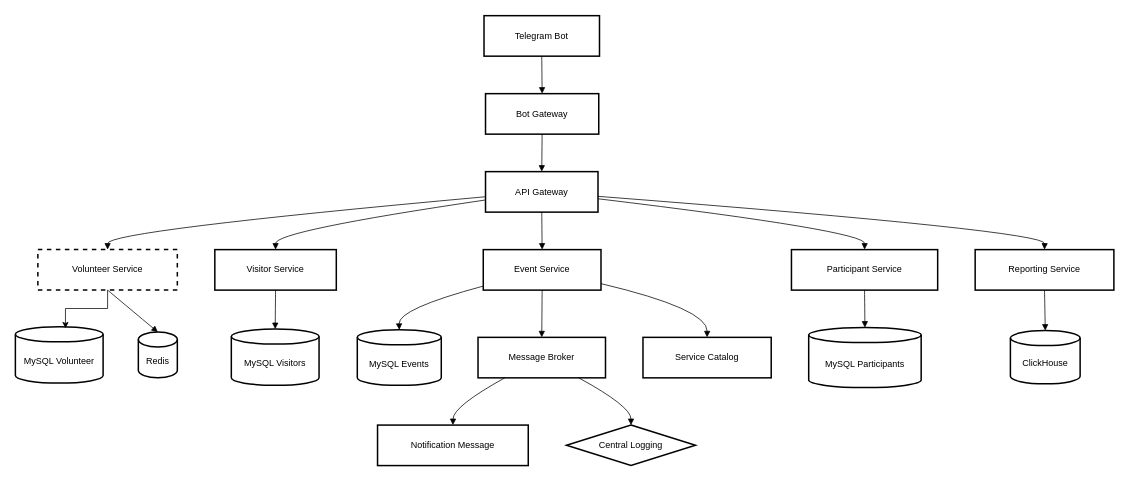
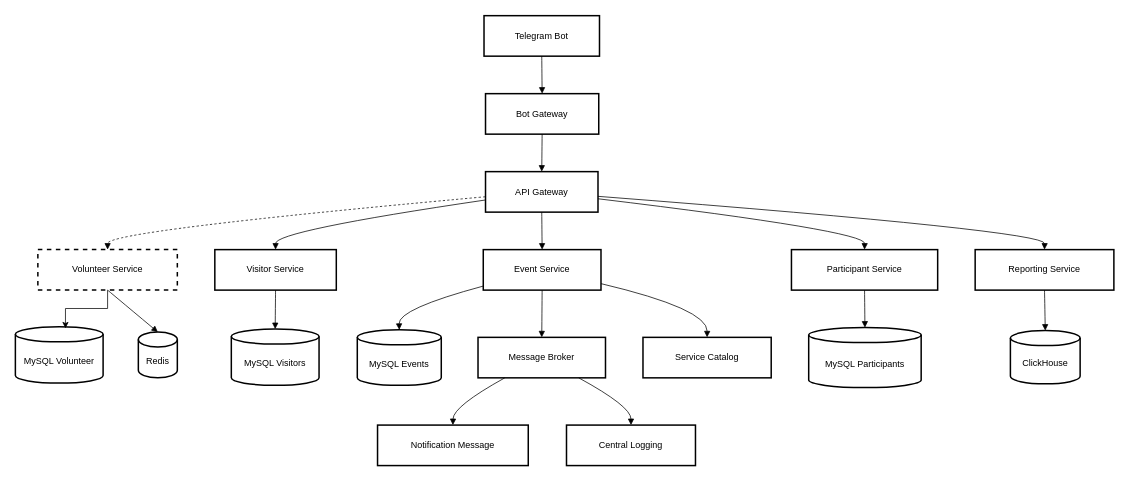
(296, 215) -> (296, 215)
(631, 445) -> (631, 445)
